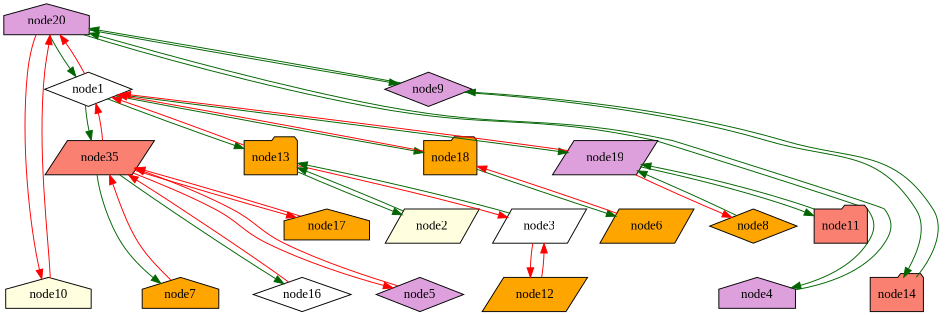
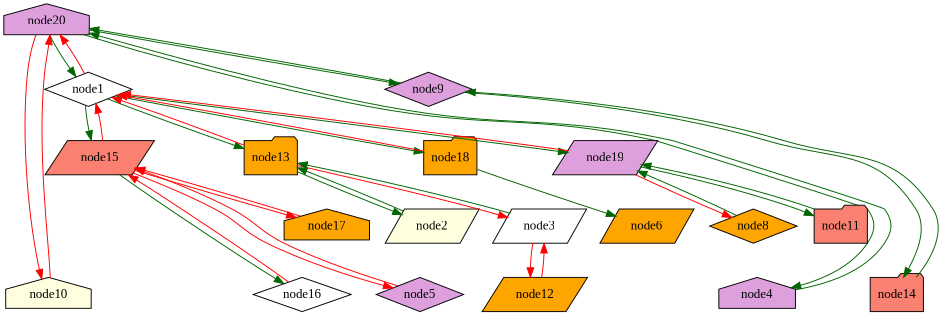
(100, 158) -> (100, 158)
(552, 191) -> none
(180, 294) -> none
